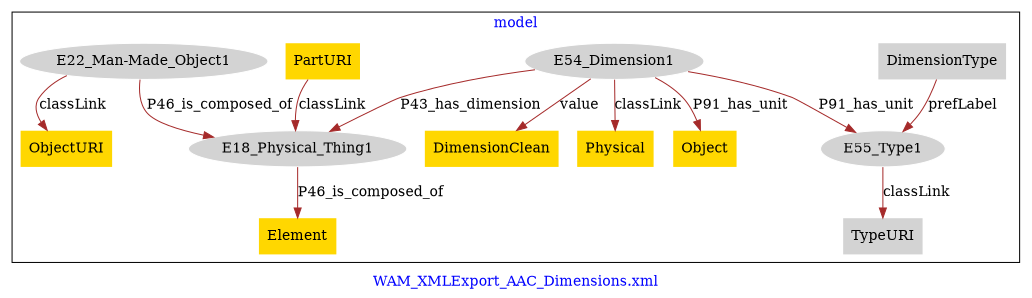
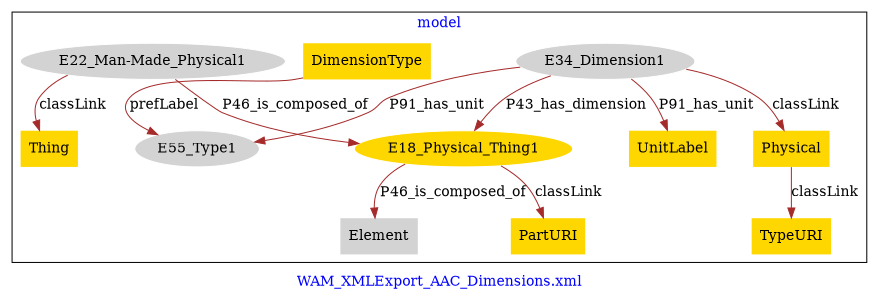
(144, 61) -> (153, 61)
(614, 61) -> (605, 61)
(942, 61) -> (367, 61)
(298, 99) -> (524, 183)
(66, 149) -> (49, 149)
(298, 149) -> (464, 149)
(492, 149) -> none
(705, 149) -> (673, 149)
(883, 188) -> (791, 188)
(298, 236) -> (379, 236)
(883, 236) -> (791, 236)
